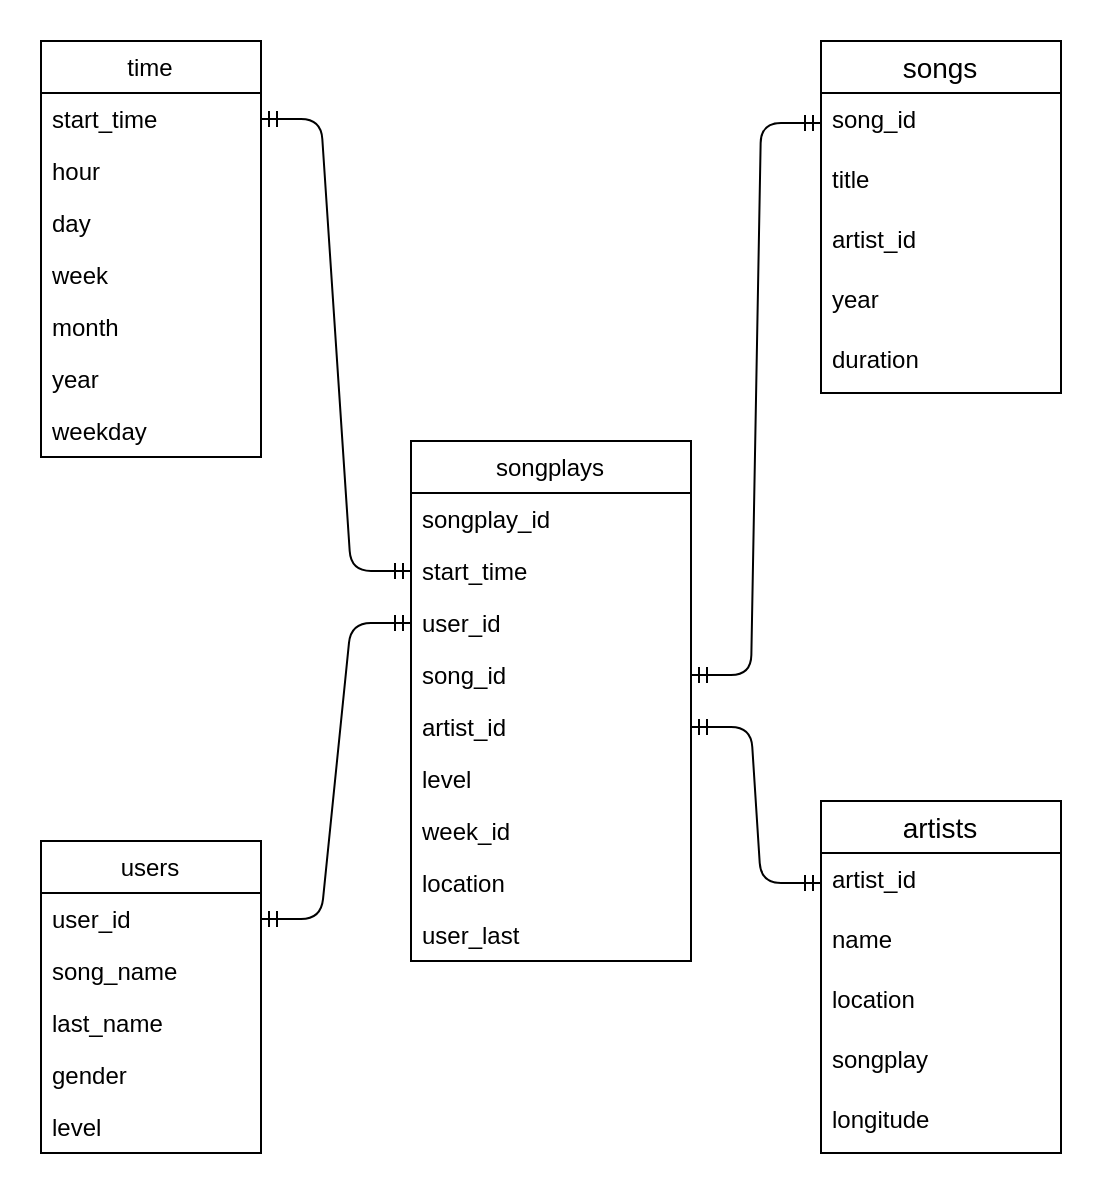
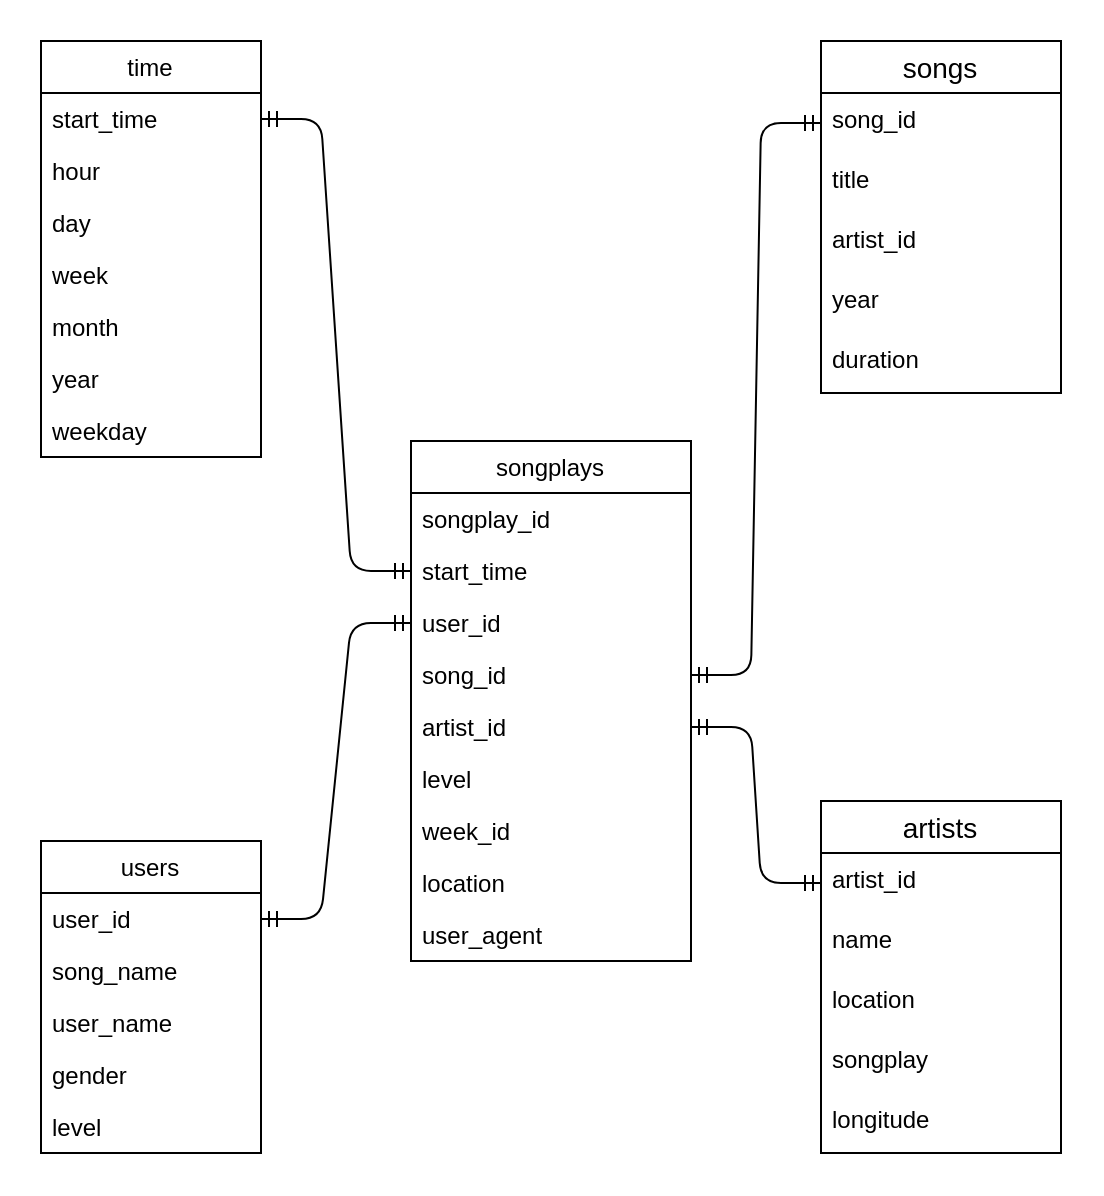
(479, 936) -> (489, 936)
(109, 1024) -> (112, 1024)
